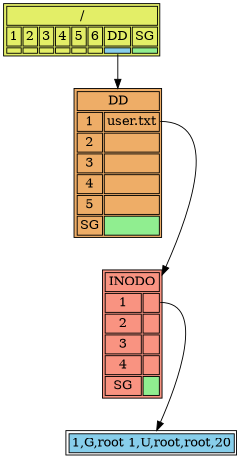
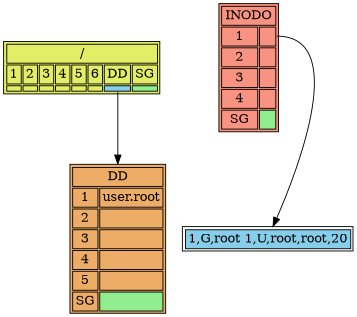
(132, 121) -> (131, 197)
(193, 186) -> none
